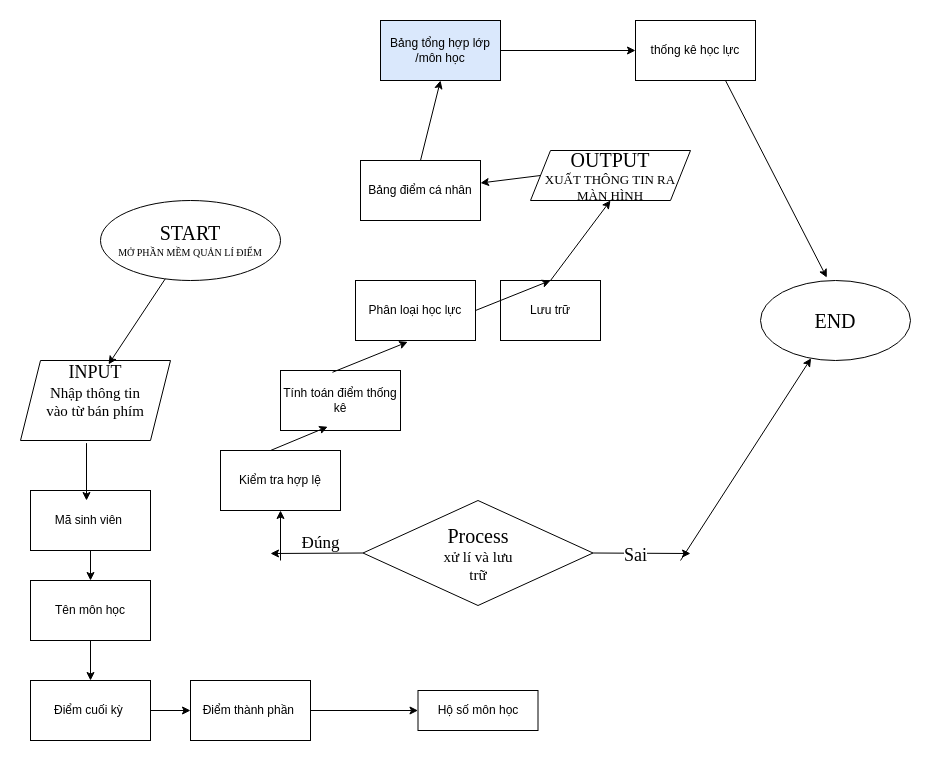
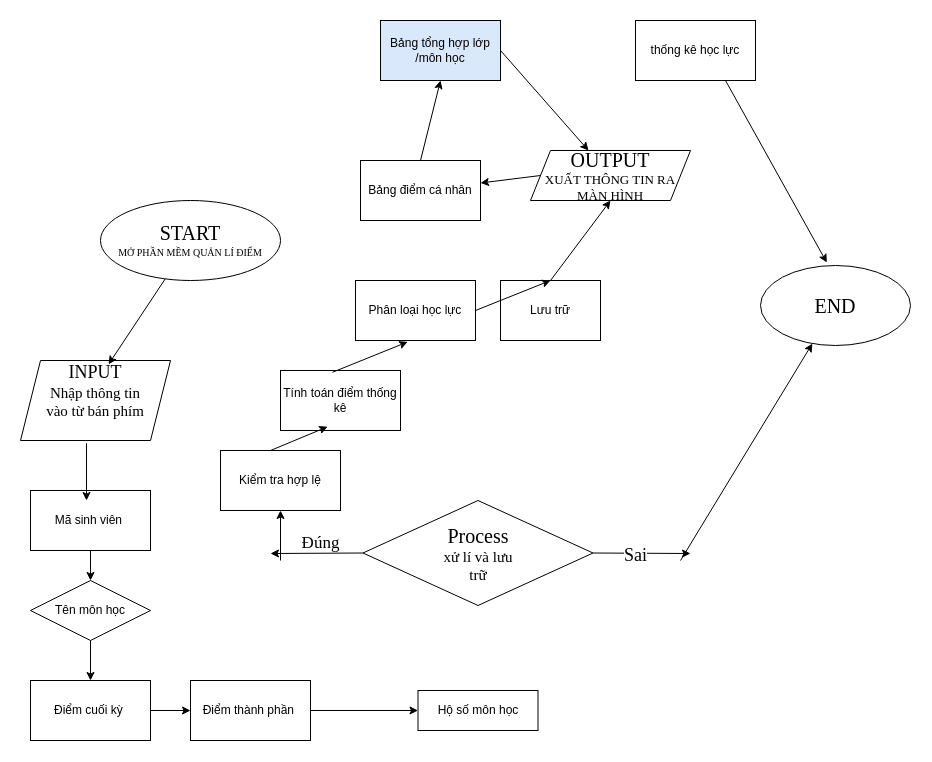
(565, 51) -> (542, 98)
(836, 321) -> (836, 306)
(91, 611) -> (91, 611)
